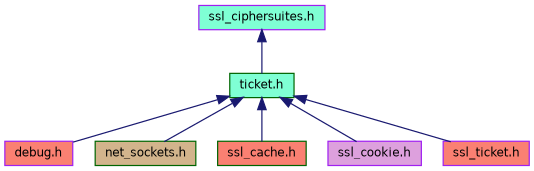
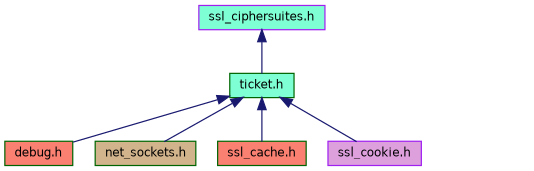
(39, 153) -> (39, 153)
(486, 153) -> none
